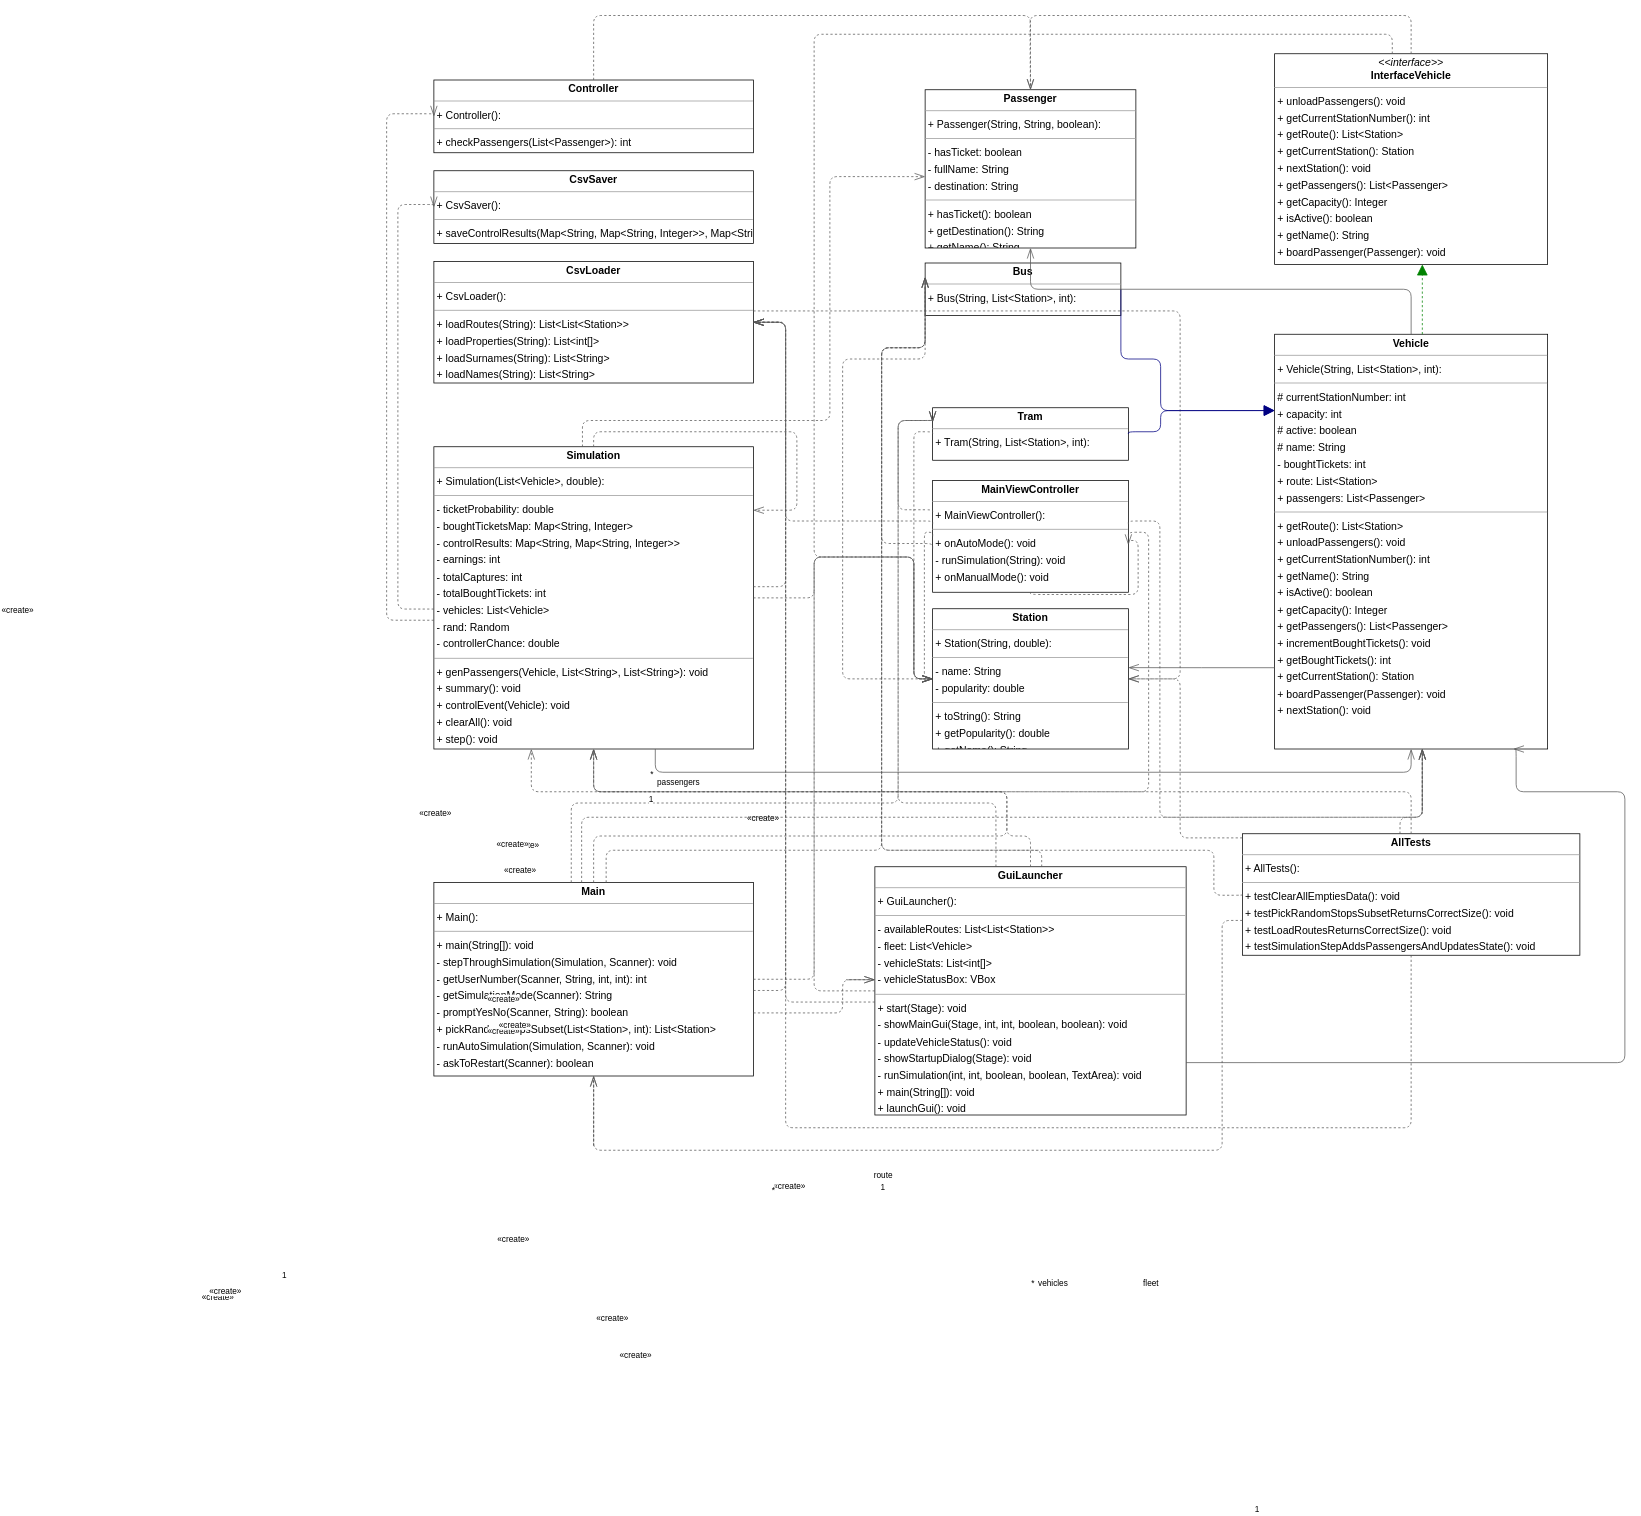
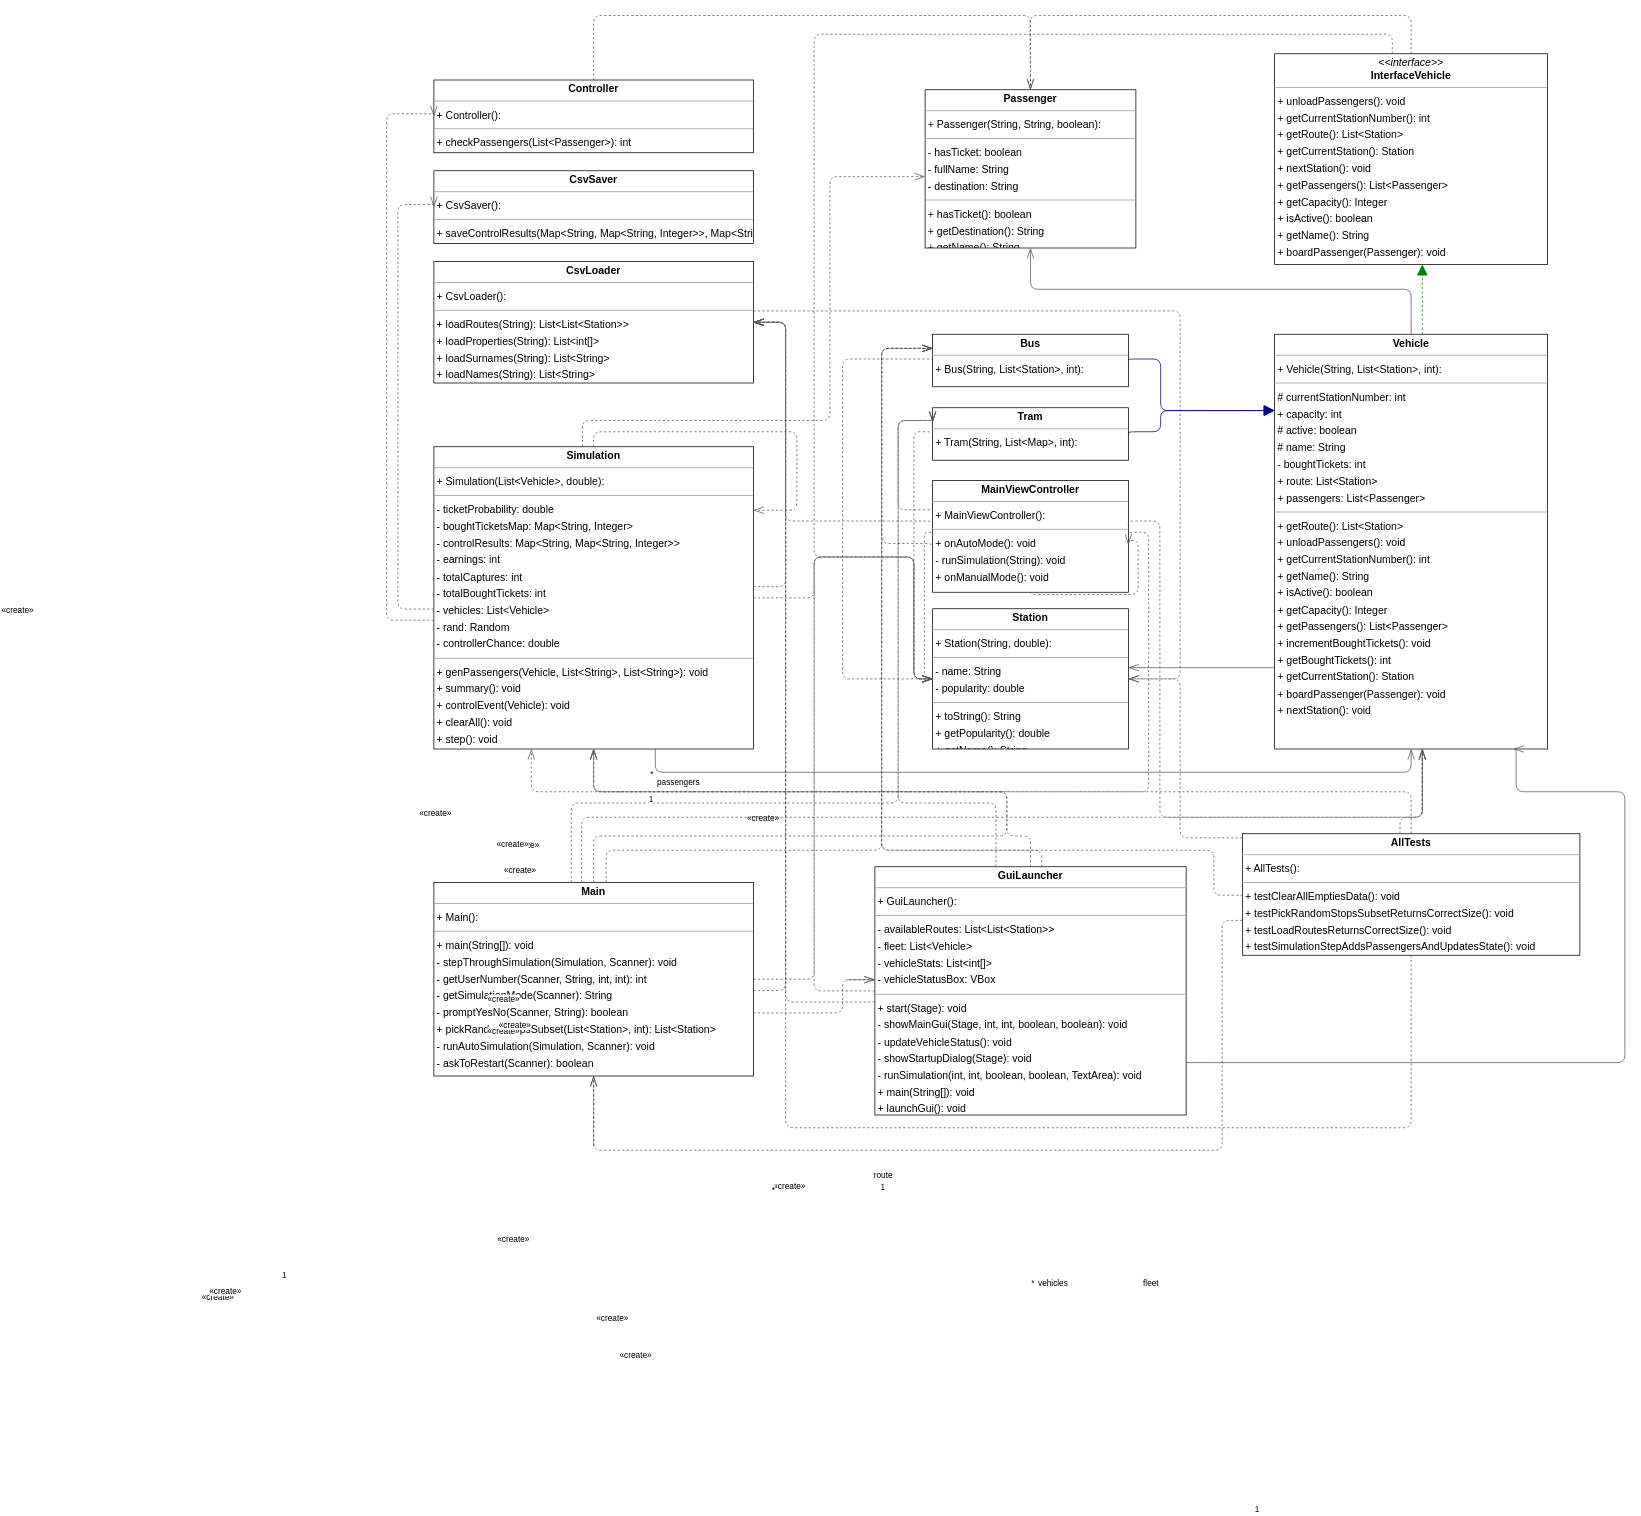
(1023, 289) -> (1031, 360)
(1022, 420) -> (1011, 420)
